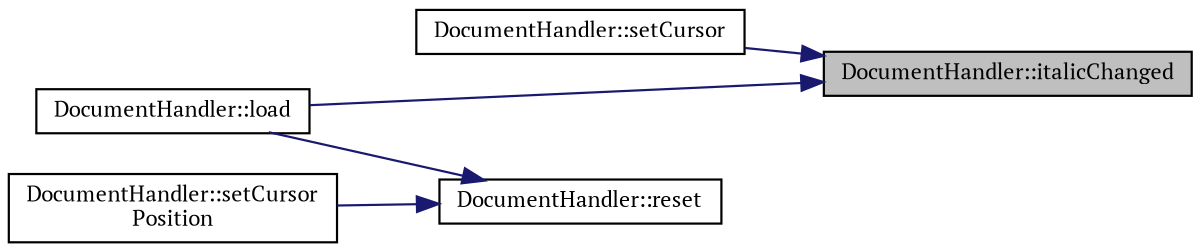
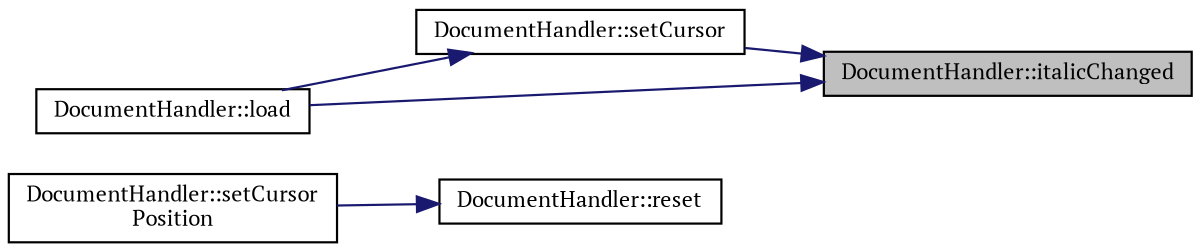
(366, 154) -> (366, 74)
